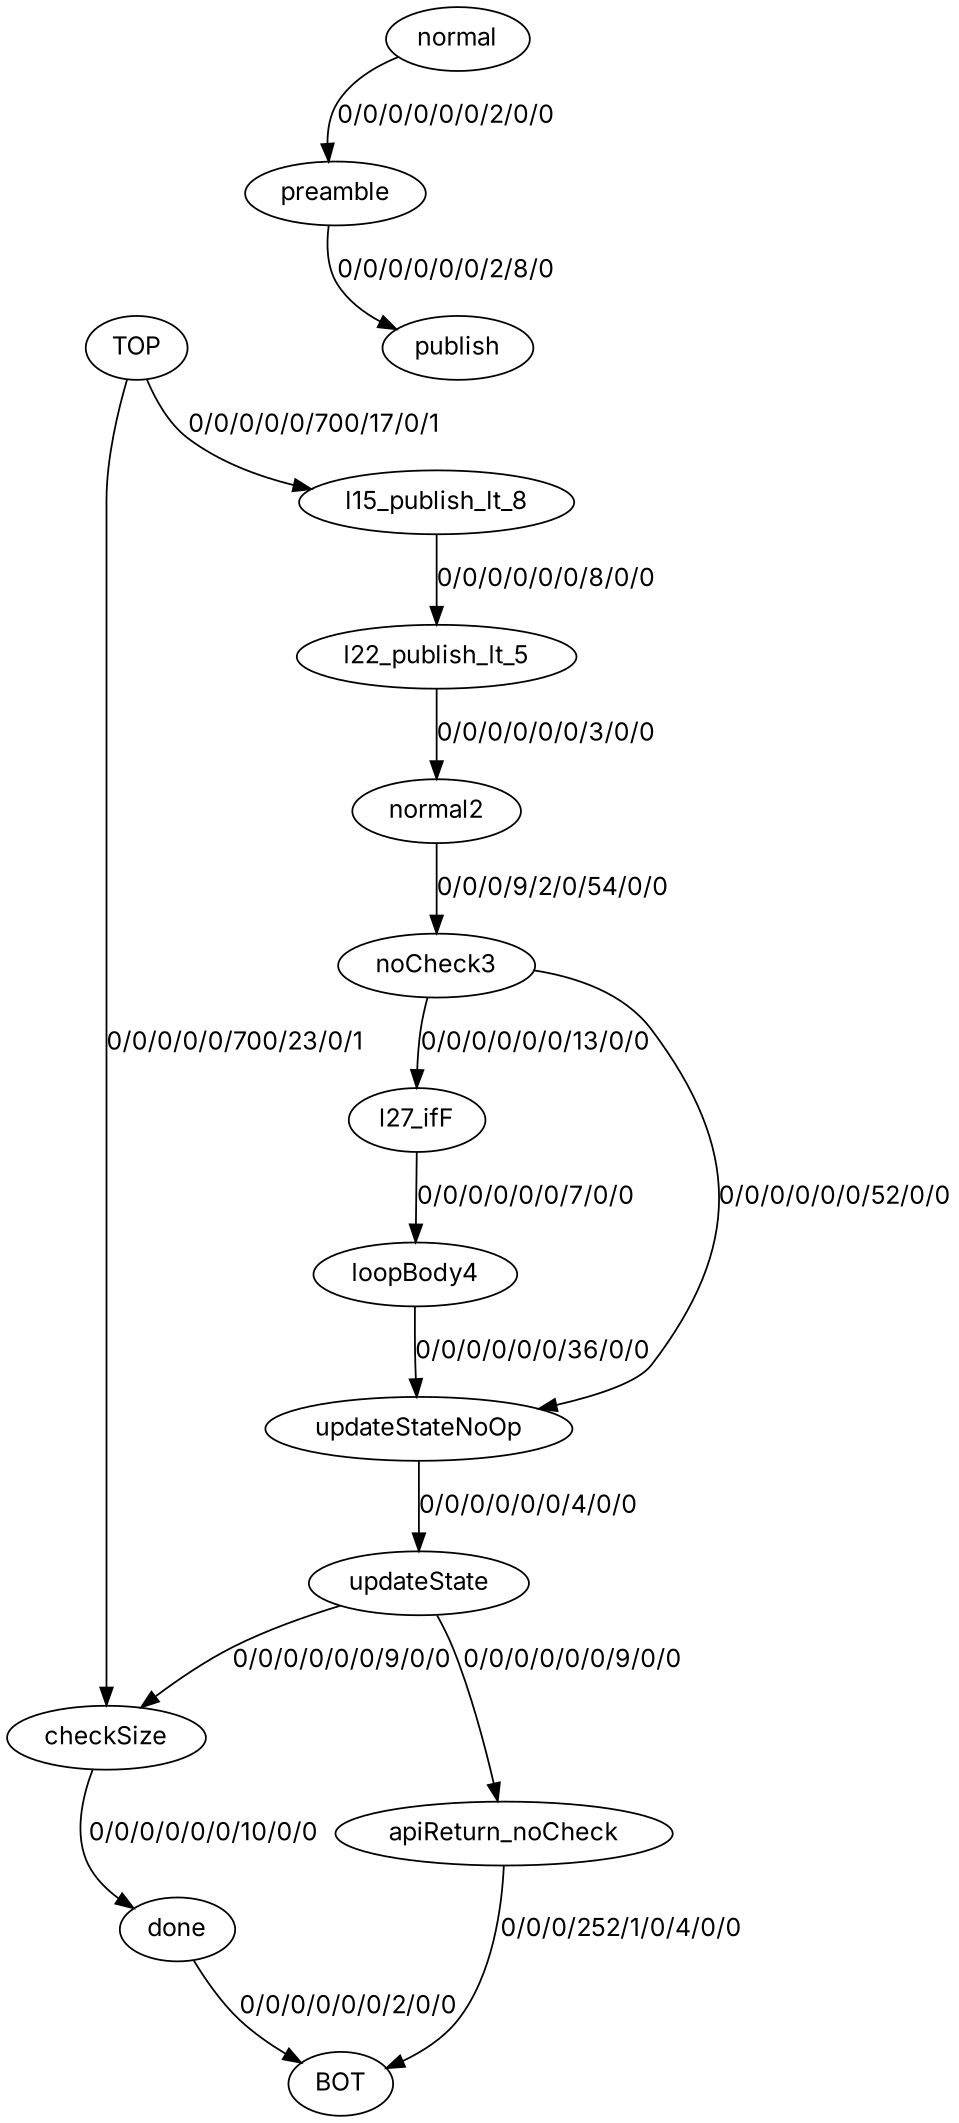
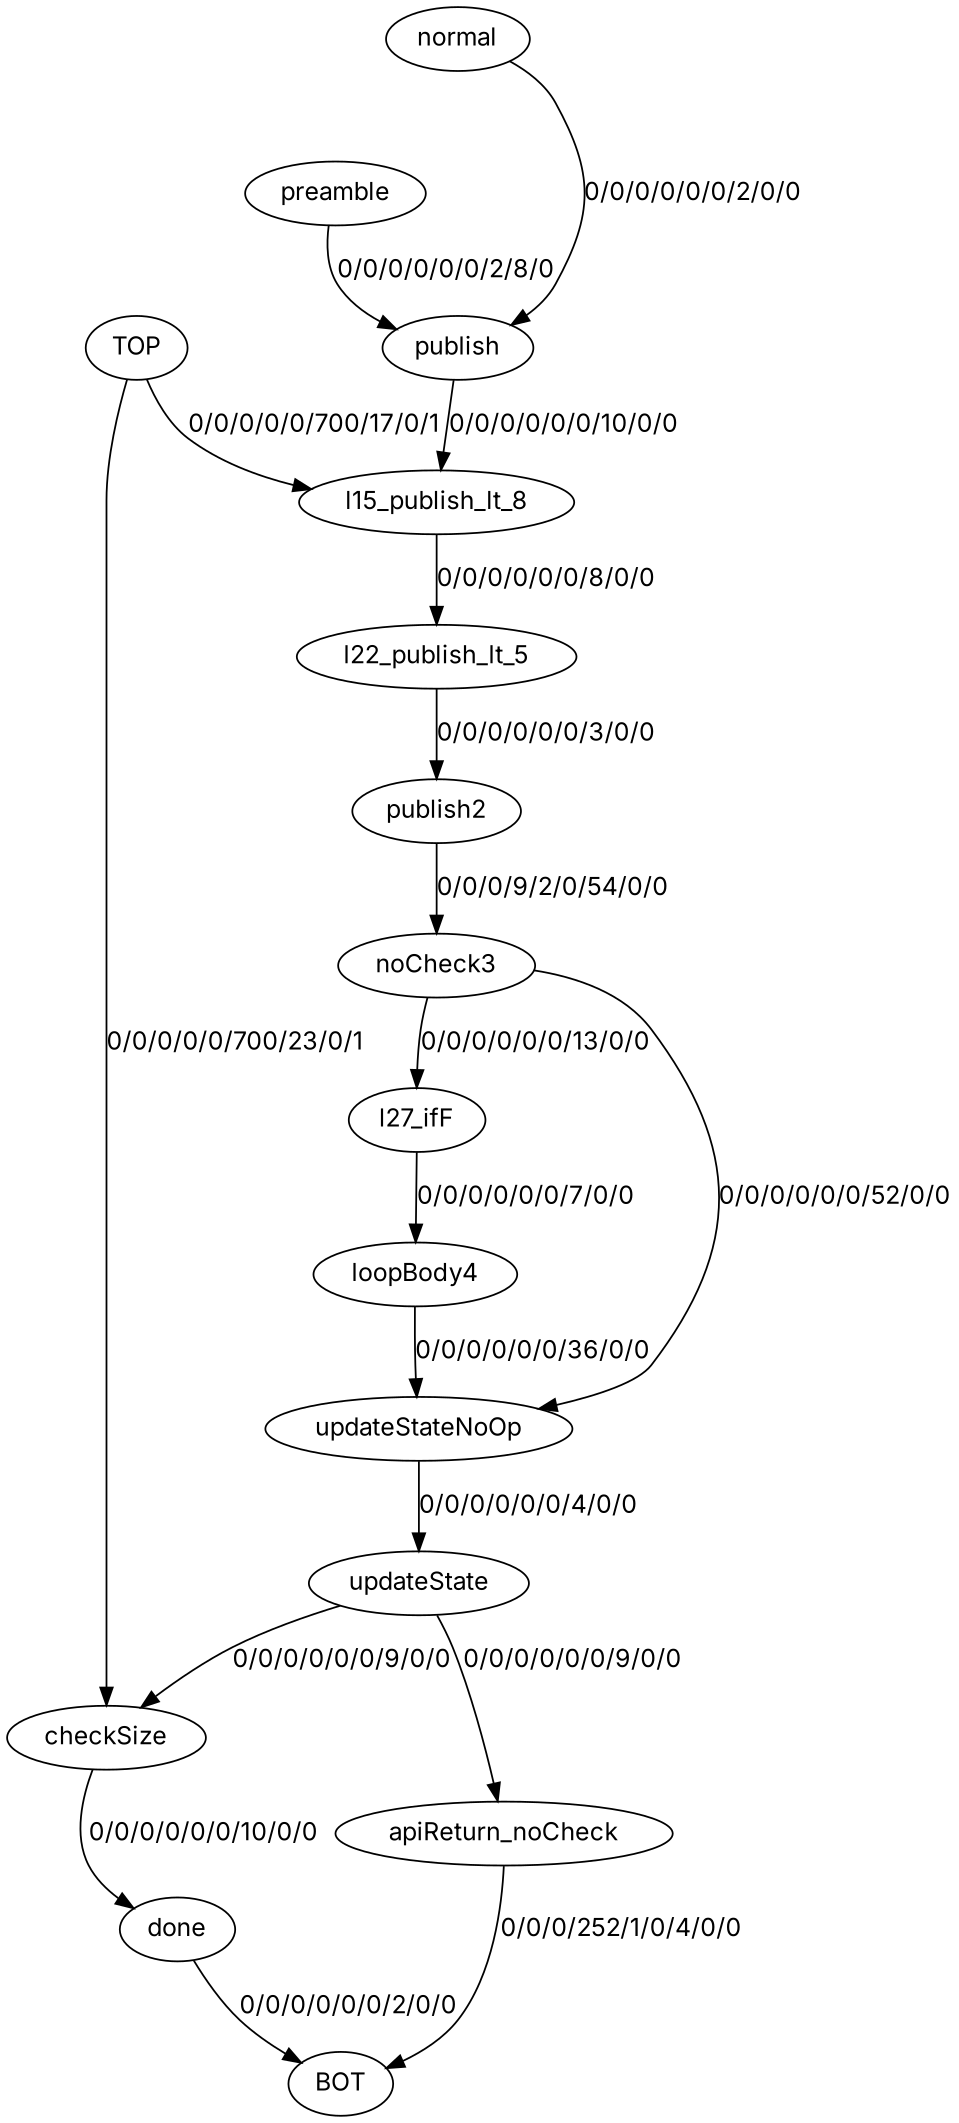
(348, 89) -> (584, 184)
none -> (449, 416)
(437, 811) -> (437, 811)
